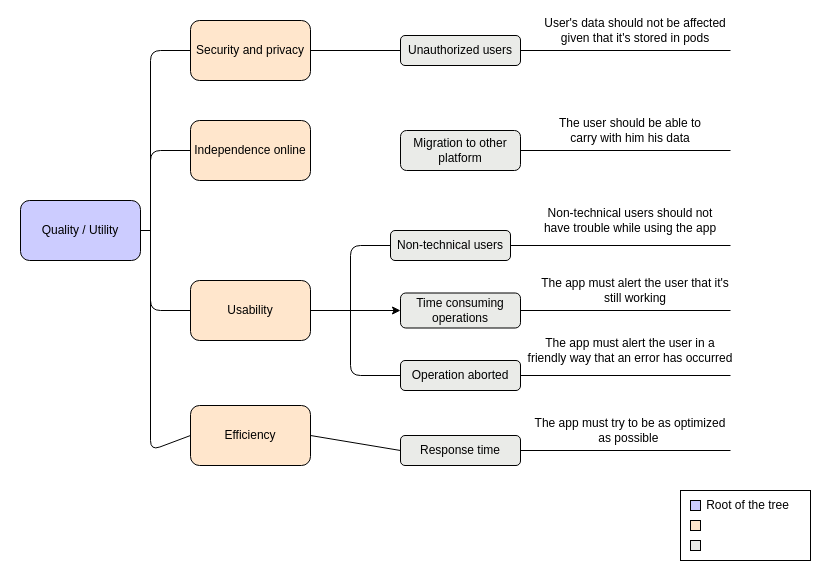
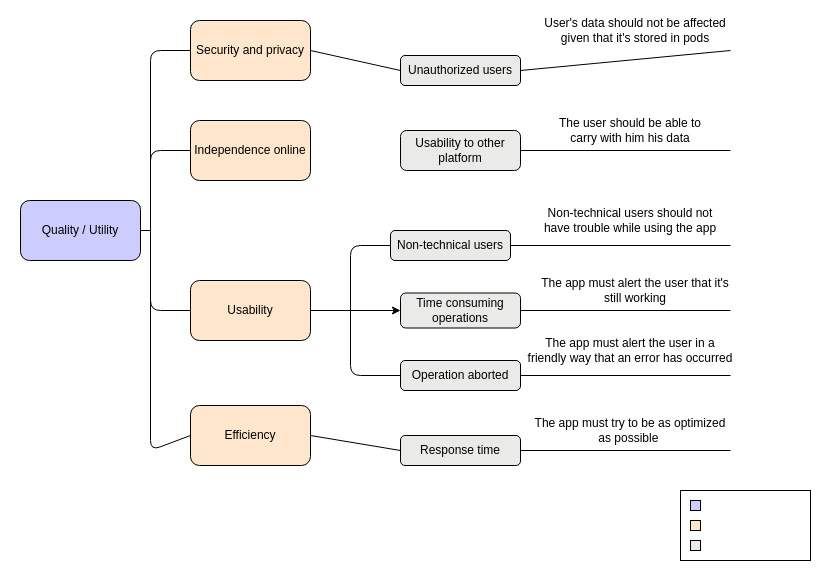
(461, 51) -> (461, 71)
(461, 151) -> (461, 151)
(748, 506) -> none
